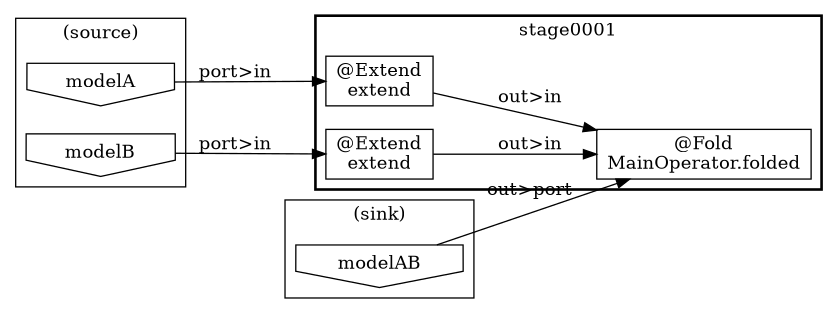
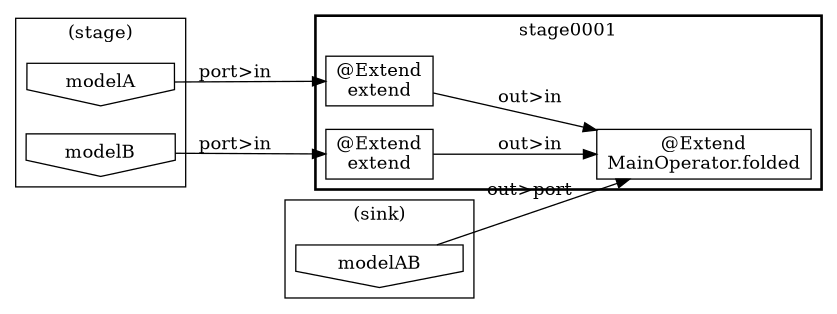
(101, 33) -> (101, 33)
(704, 154) -> (704, 154)
